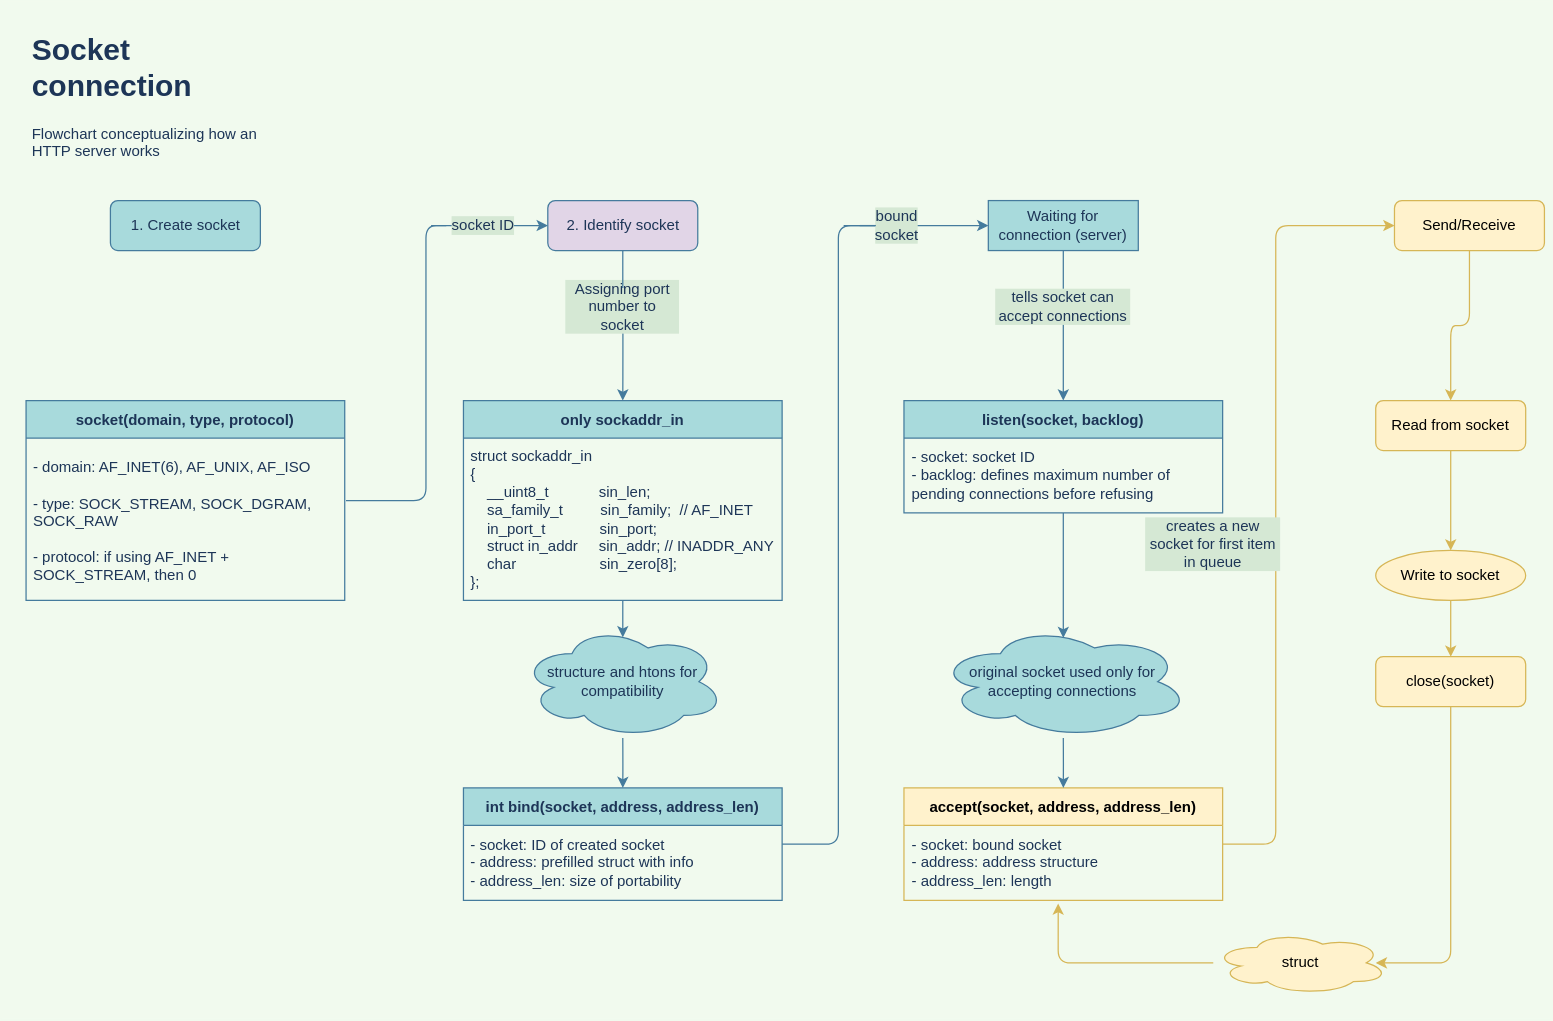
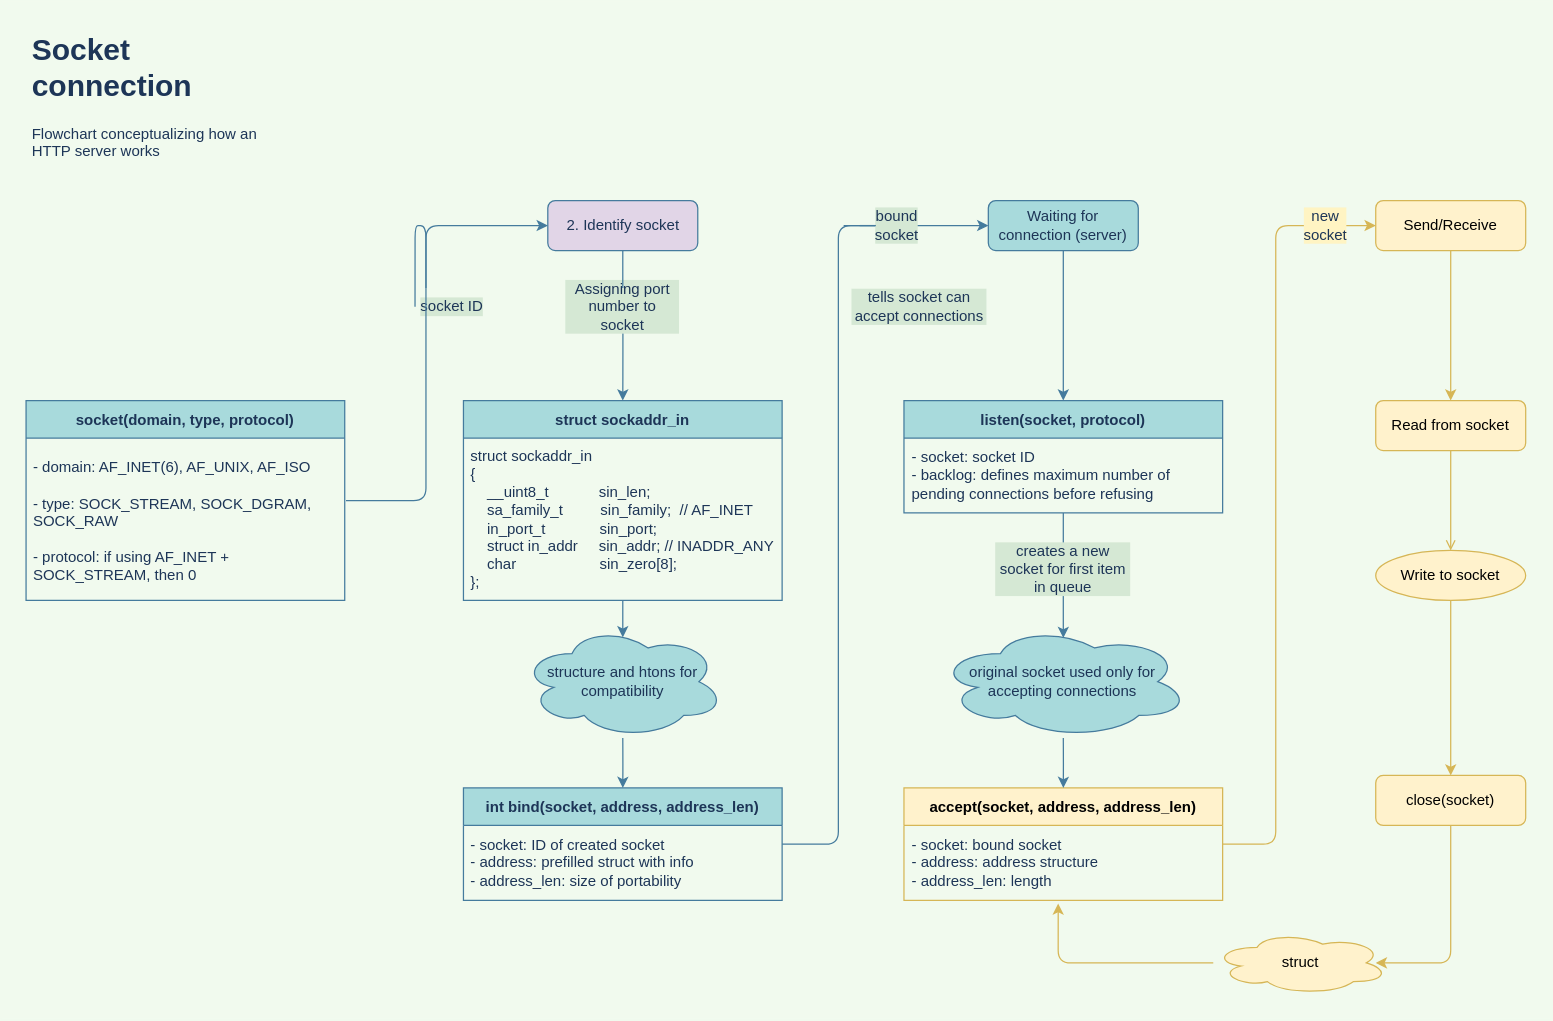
(185, 226) -> none
(483, 226) -> (452, 307)
(1063, 226) -> (1063, 226)
none -> (1326, 226)
(1469, 226) -> (1451, 226)
(1063, 307) -> (919, 307)
(622, 420) -> (622, 420)
(1063, 420) -> (1063, 420)
(1451, 540) -> (1451, 542)
(1213, 544) -> (1063, 569)
(1451, 682) -> (1451, 801)
